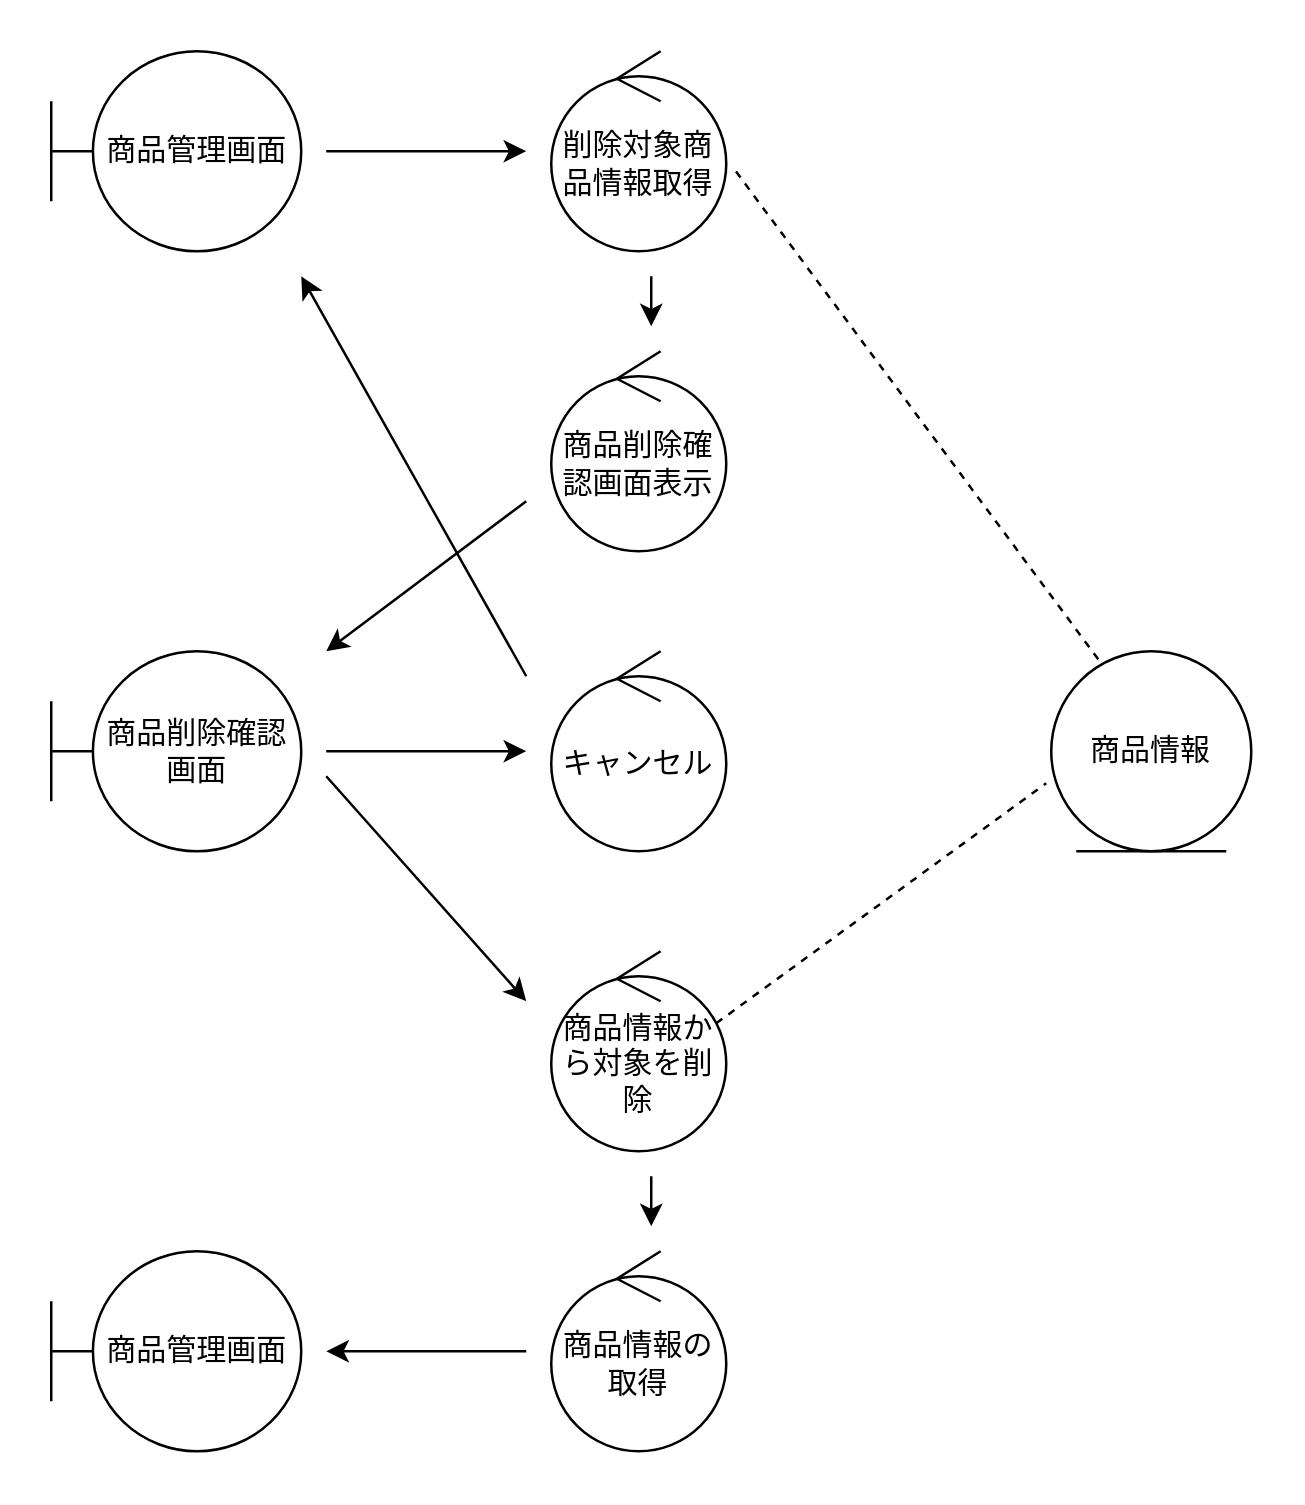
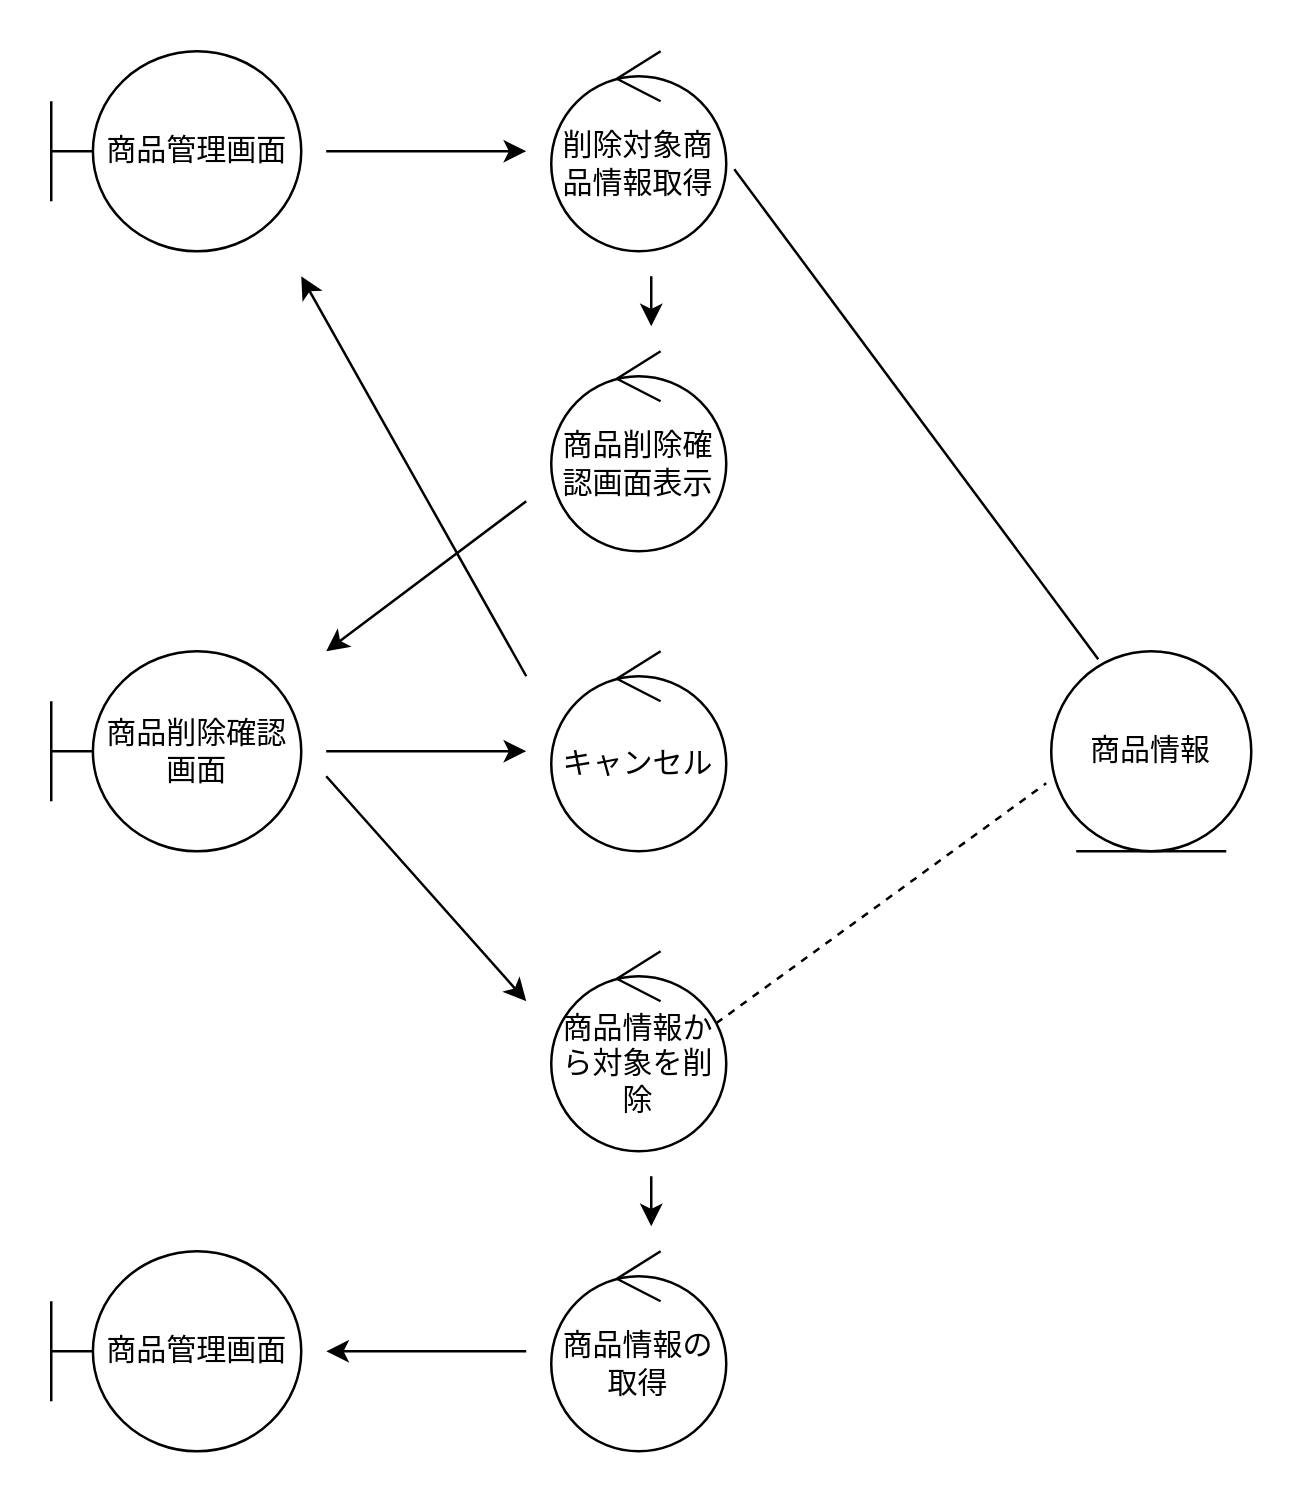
(914, 412) -> (914, 412)
